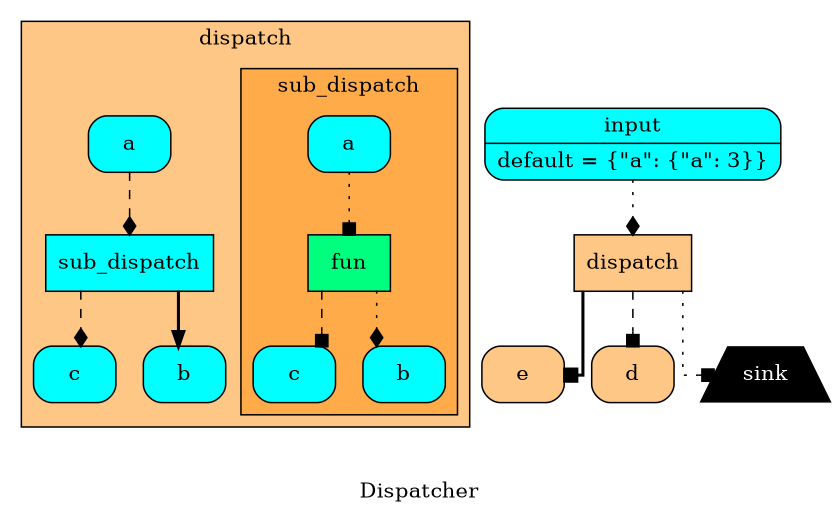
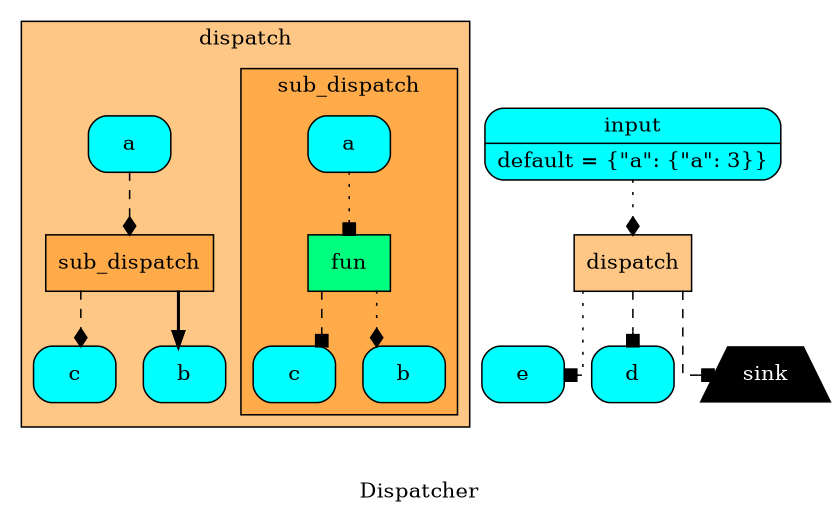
(130, 263) -> (130, 263)
(583, 334) -> (583, 334)
(683, 341) -> (683, 341)
(523, 374) -> (523, 374)
(633, 374) -> (633, 374)
